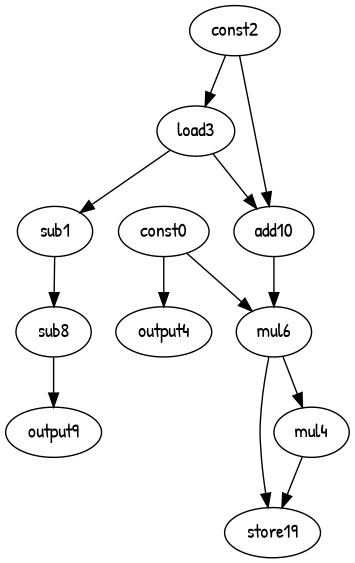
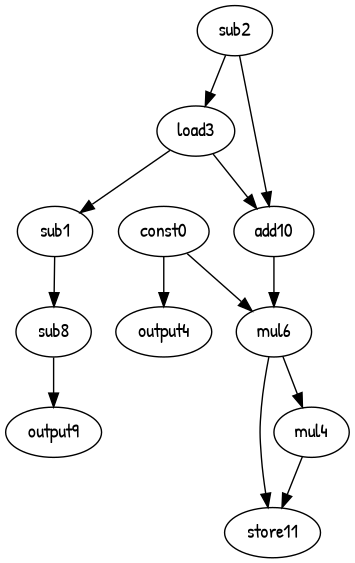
(235, 31) -> (235, 31)
(273, 533) -> (273, 533)
